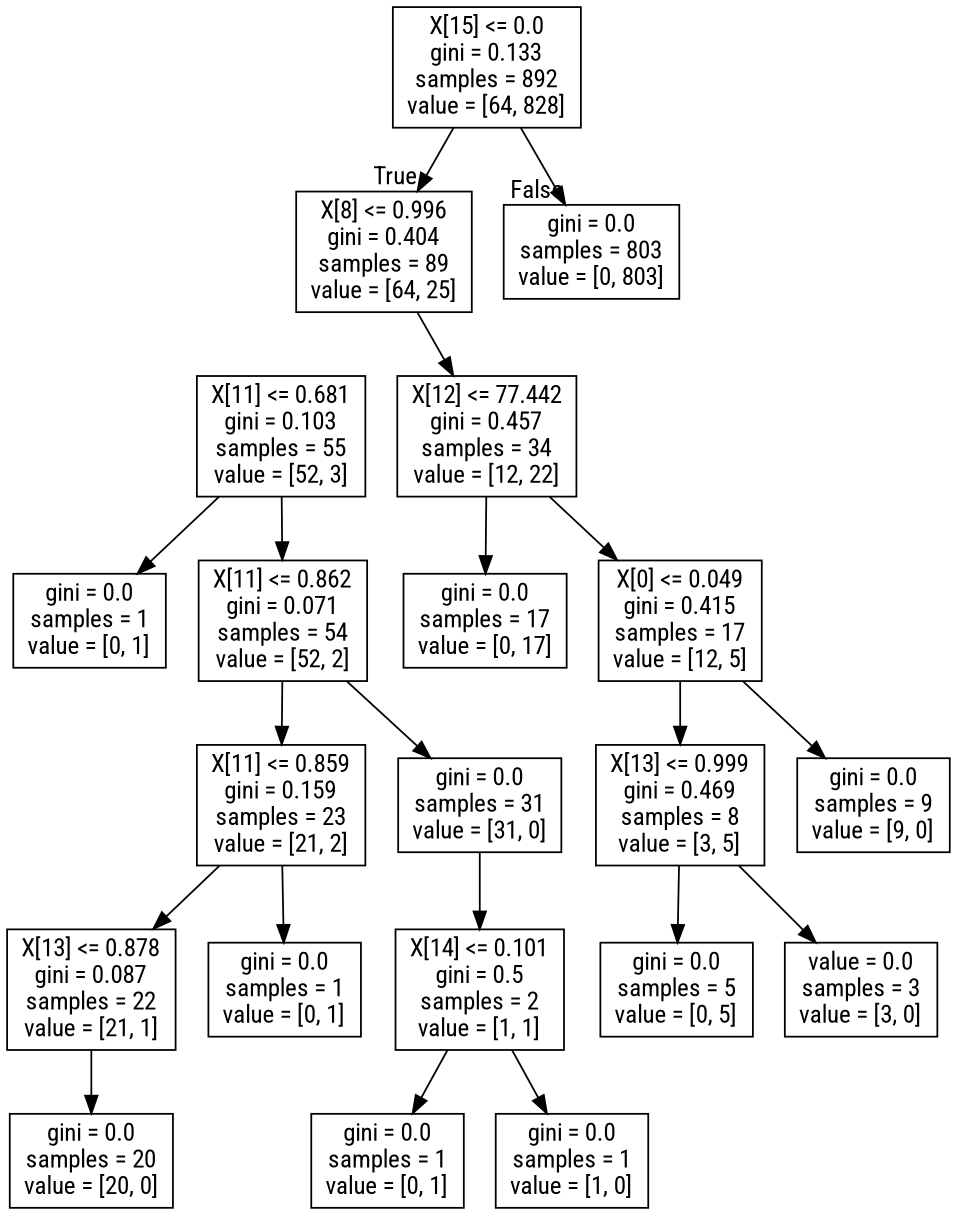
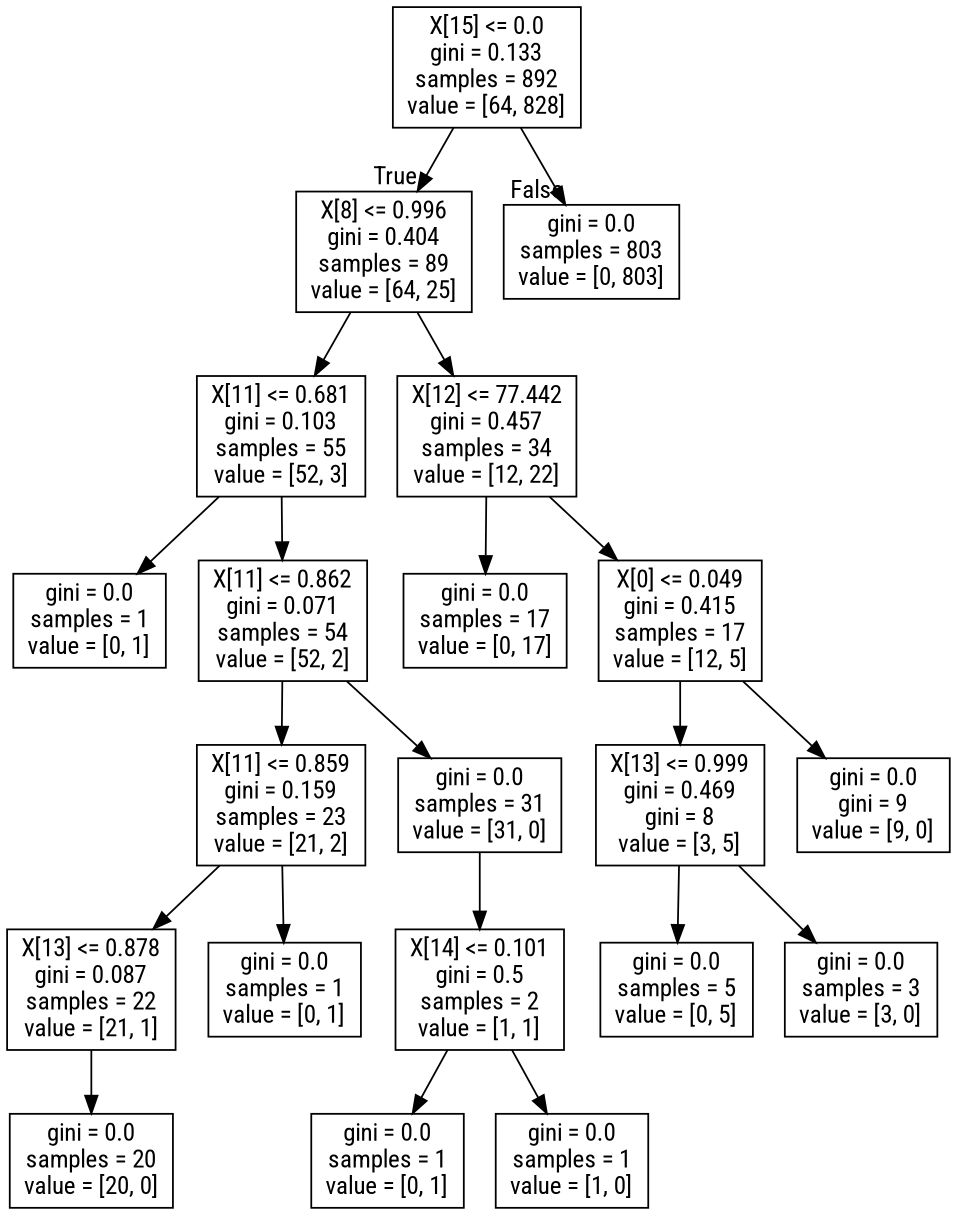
none -> (337, 336)
(680, 805) -> (680, 805)
(874, 805) -> (874, 805)
(861, 990) -> (861, 990)
